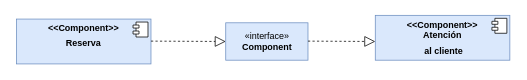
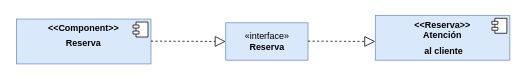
(408, 15) -> (403, 15)
(267, 42) -> (267, 42)
